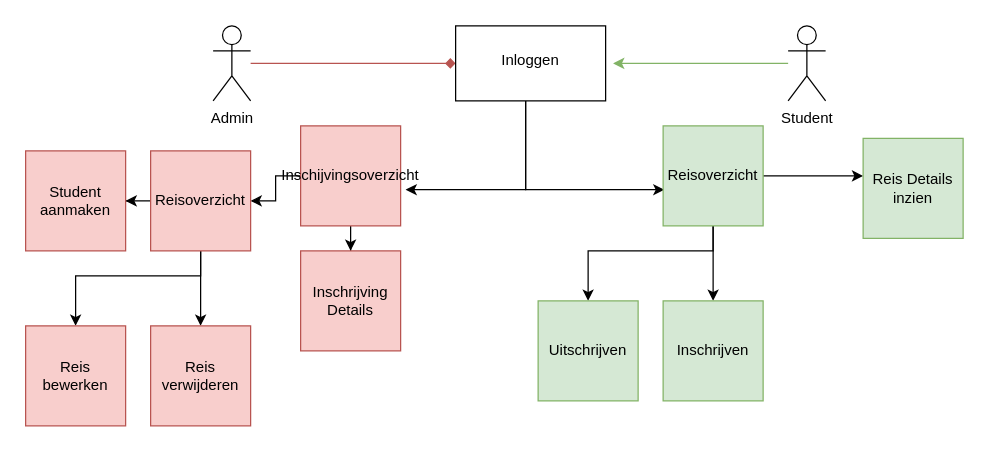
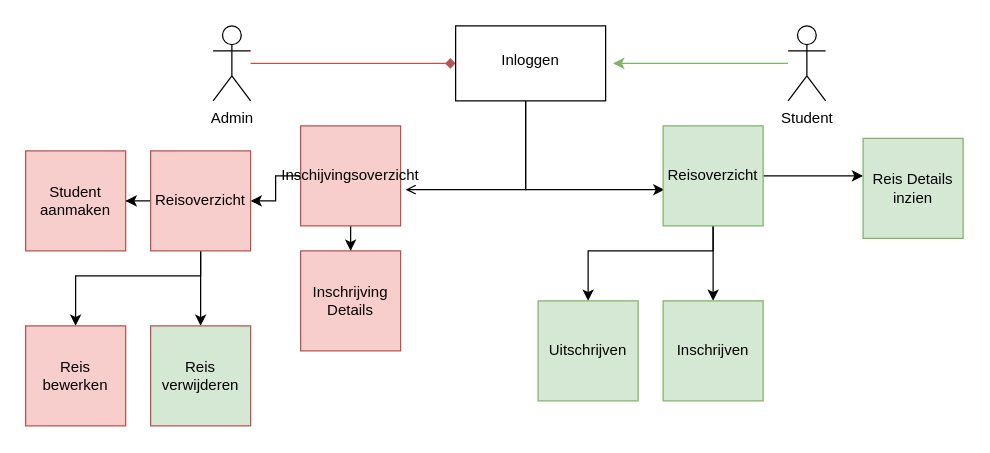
(415, 189) -> (413, 189)
(201, 376) -> (201, 376)
